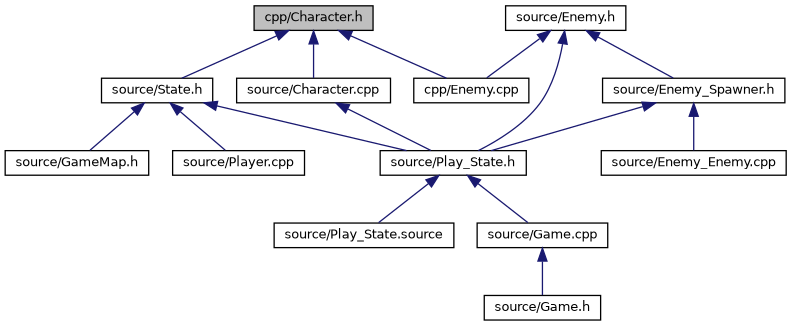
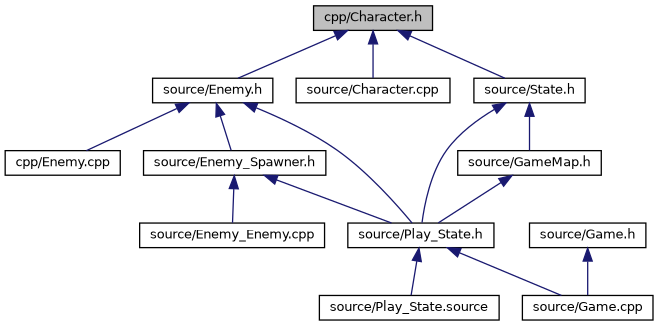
(398, 57) -> (287, 57)
(389, 130) -> (470, 203)
(239, 163) -> none
(542, 278) -> (588, 278)
